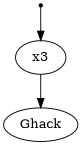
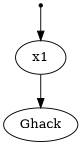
(41, 57) -> (41, 57)
